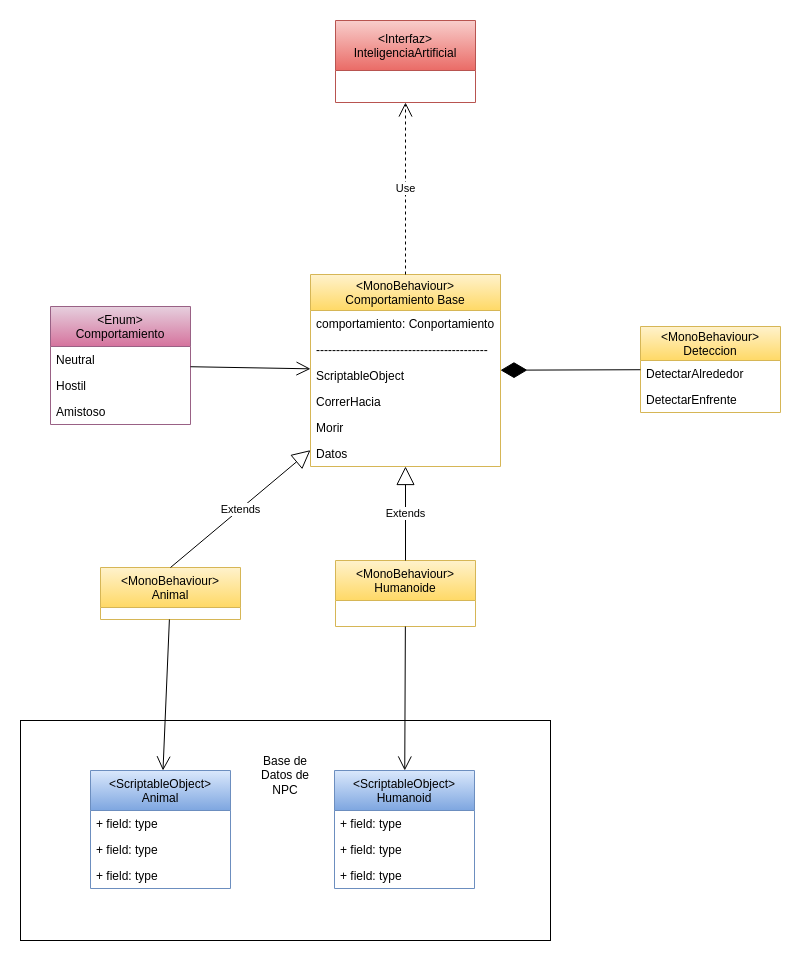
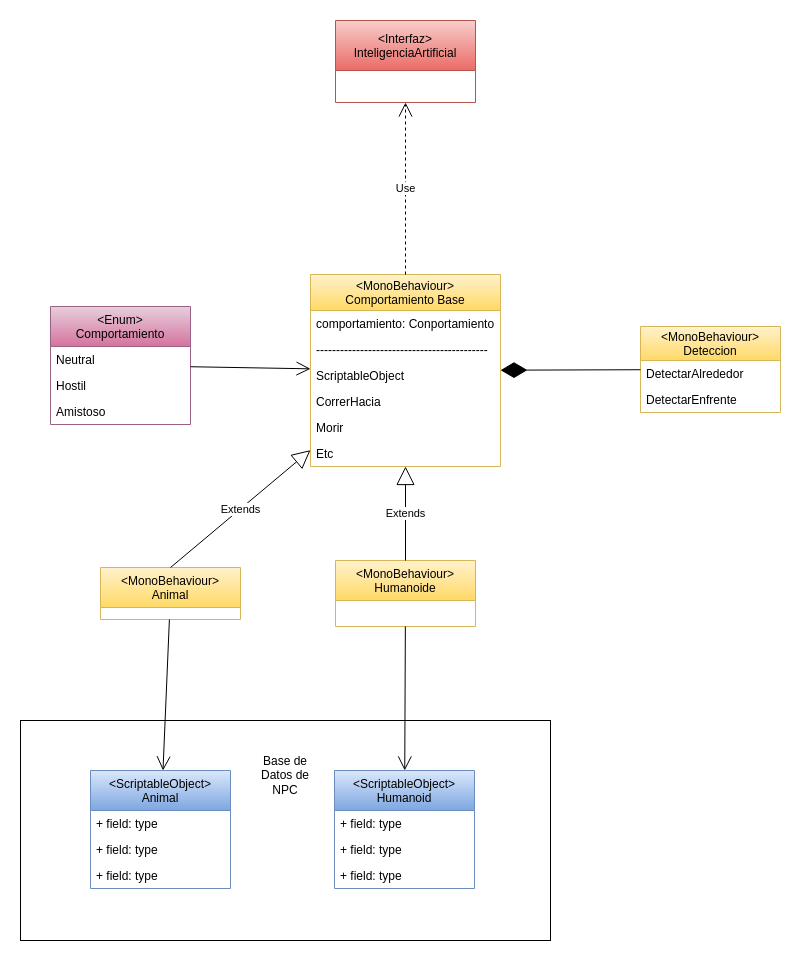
(333, 454) -> (326, 454)
